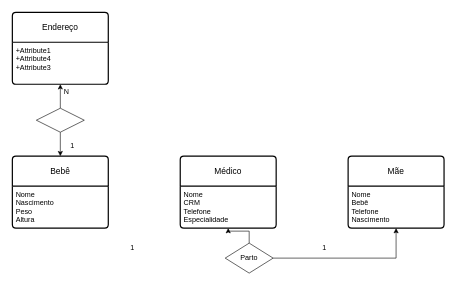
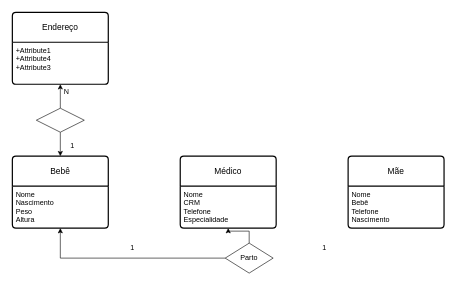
(396, 233) -> none
none -> (60, 258)
